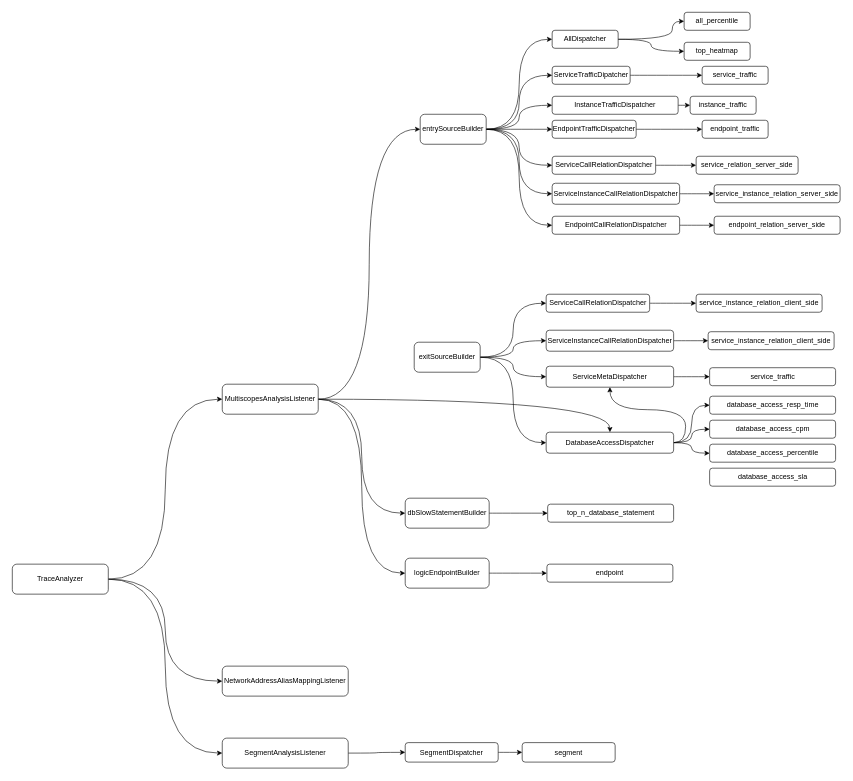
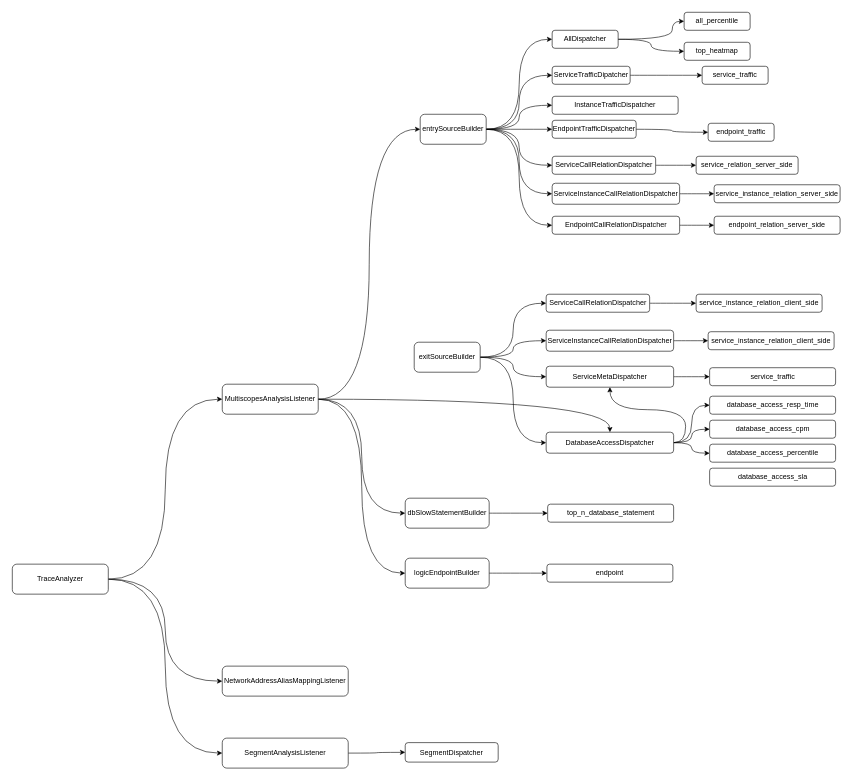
(685, 105) -> none
(723, 105) -> none
(735, 129) -> (741, 132)
(508, 753) -> none
(569, 753) -> none
